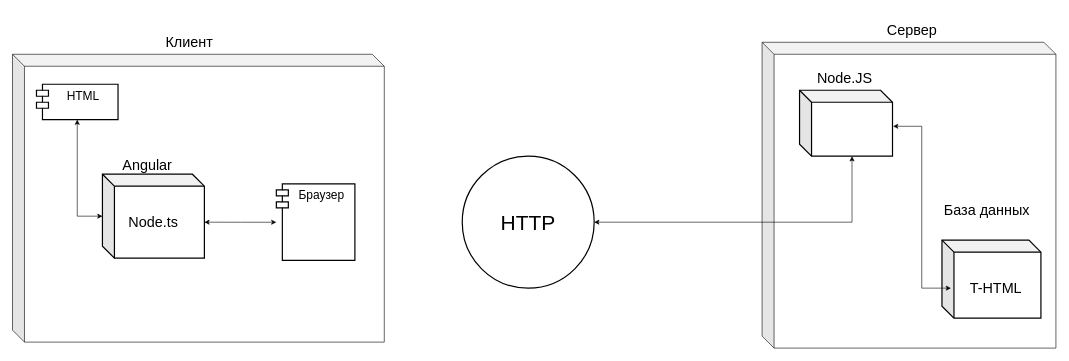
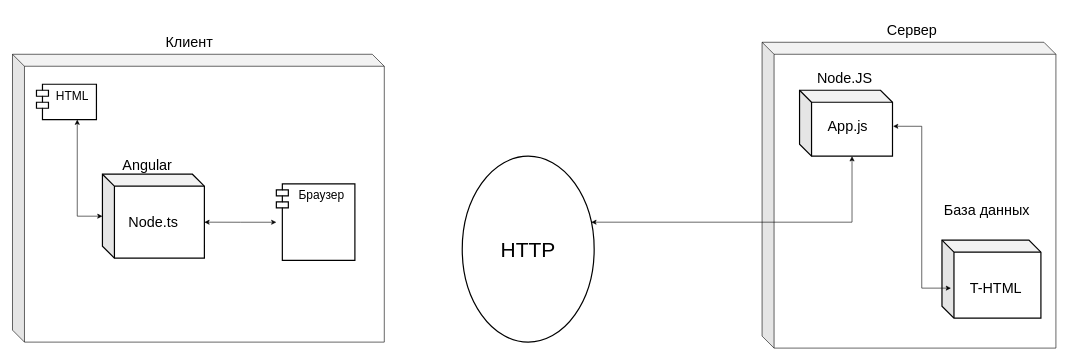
(77, 102) -> (66, 102)
none -> (848, 126)
(528, 222) -> (528, 249)
